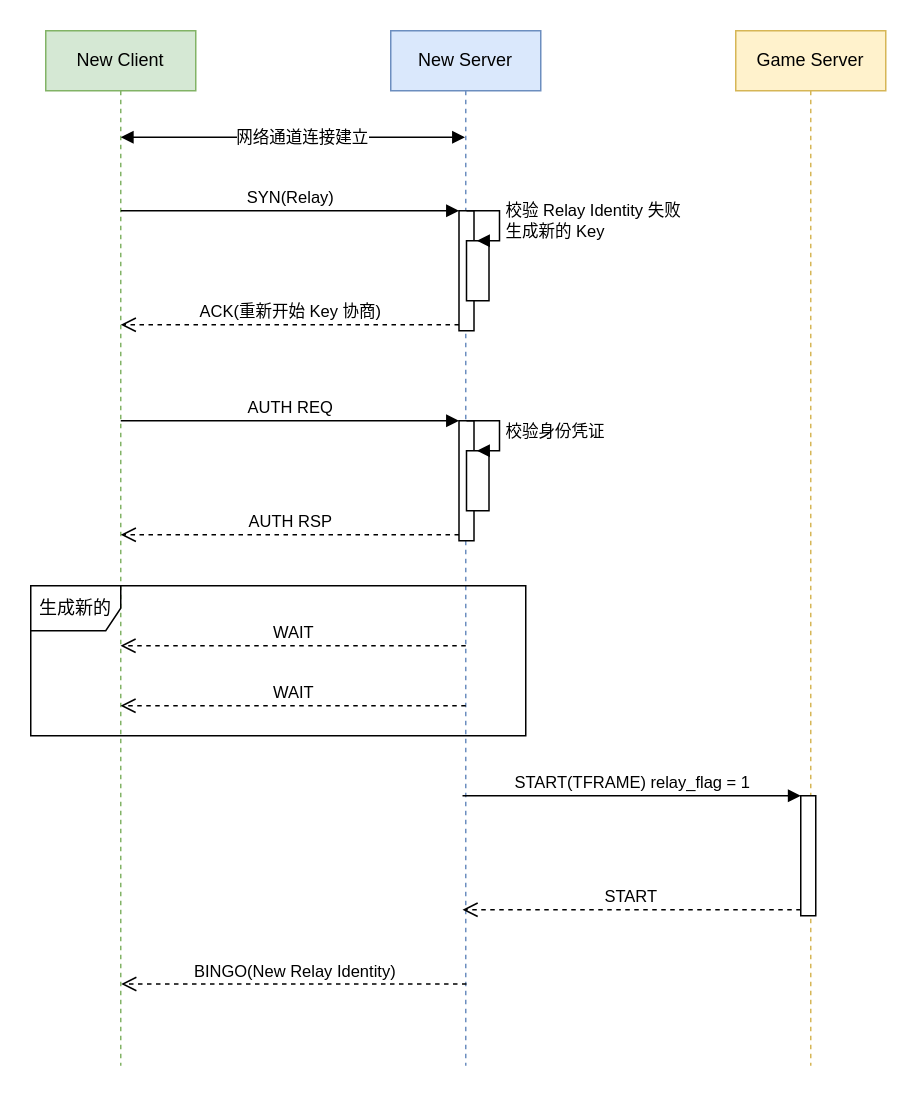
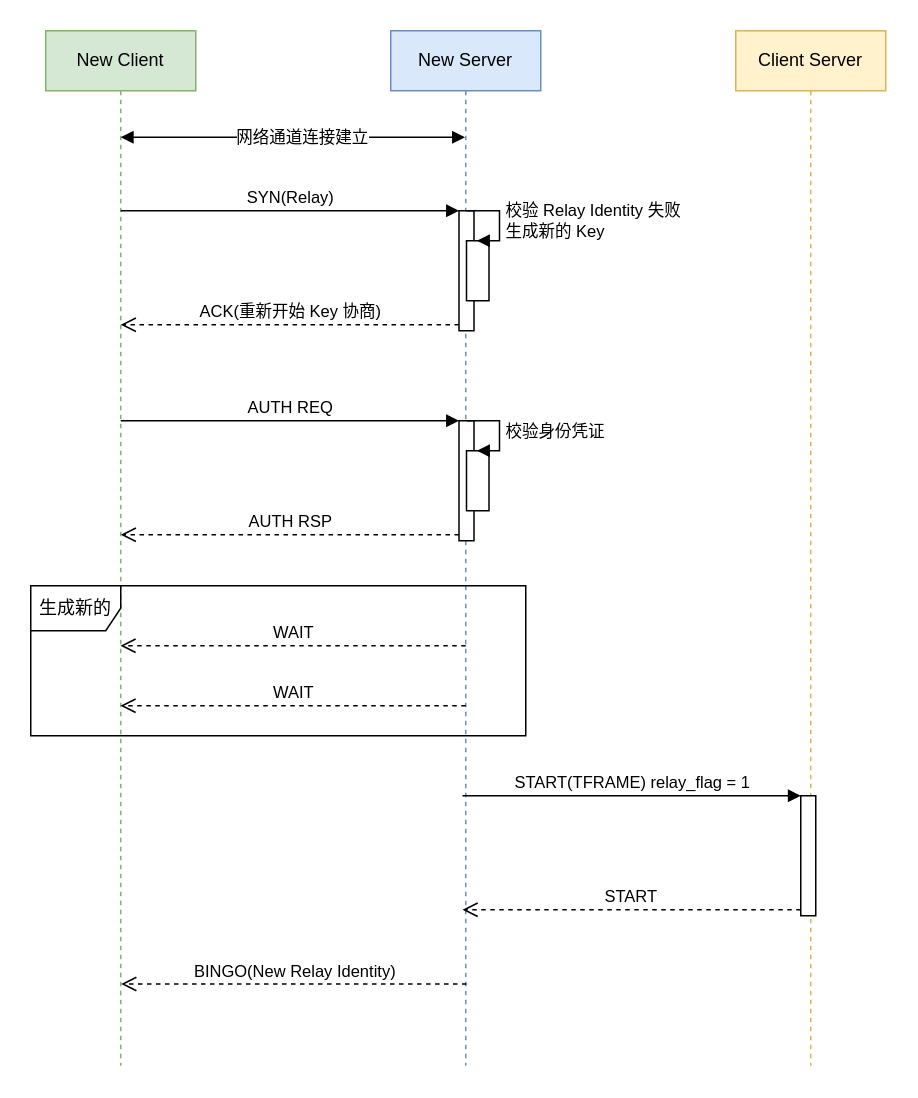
(811, 61) -> (811, 61)
